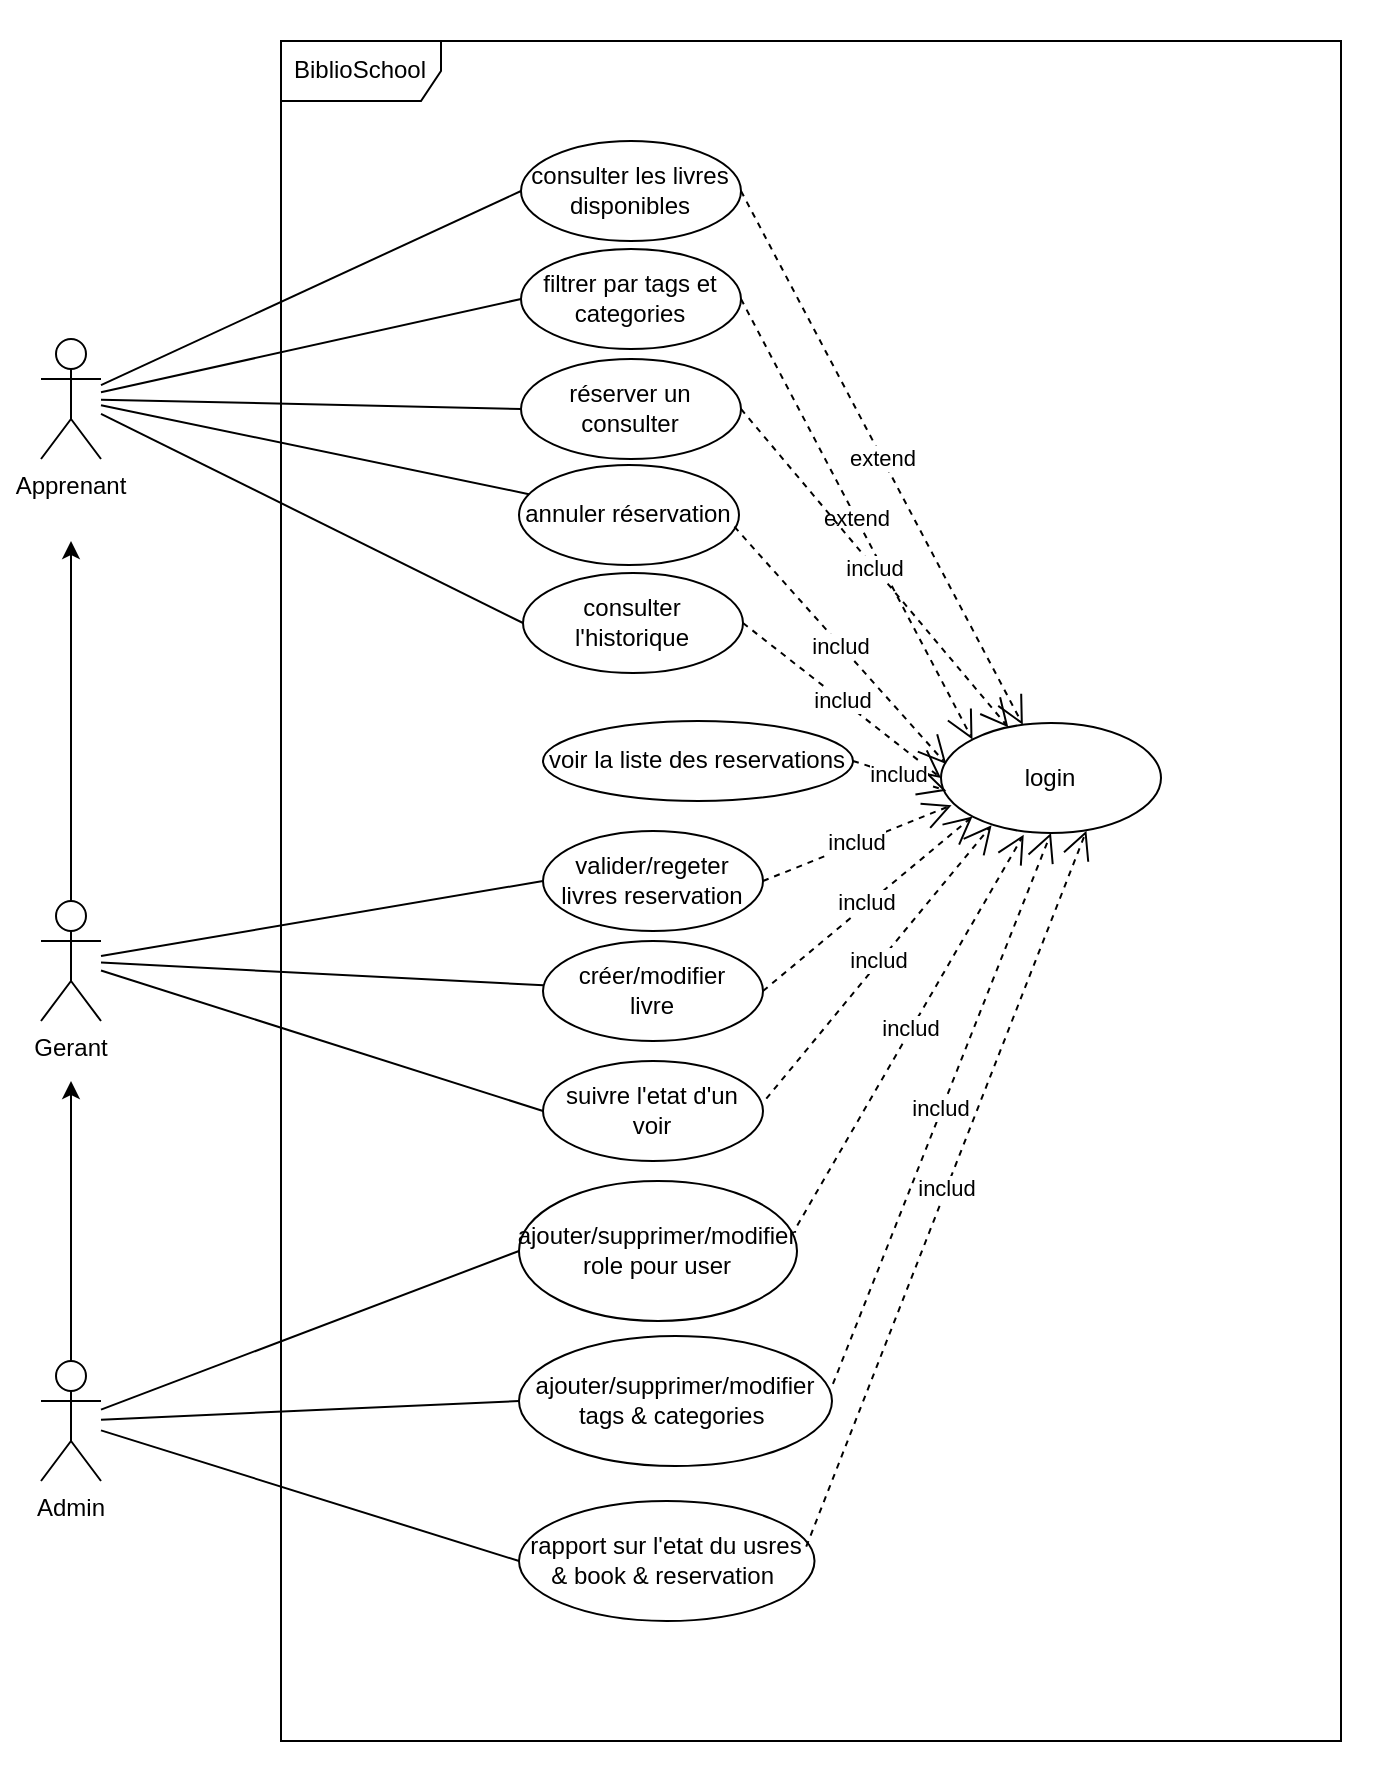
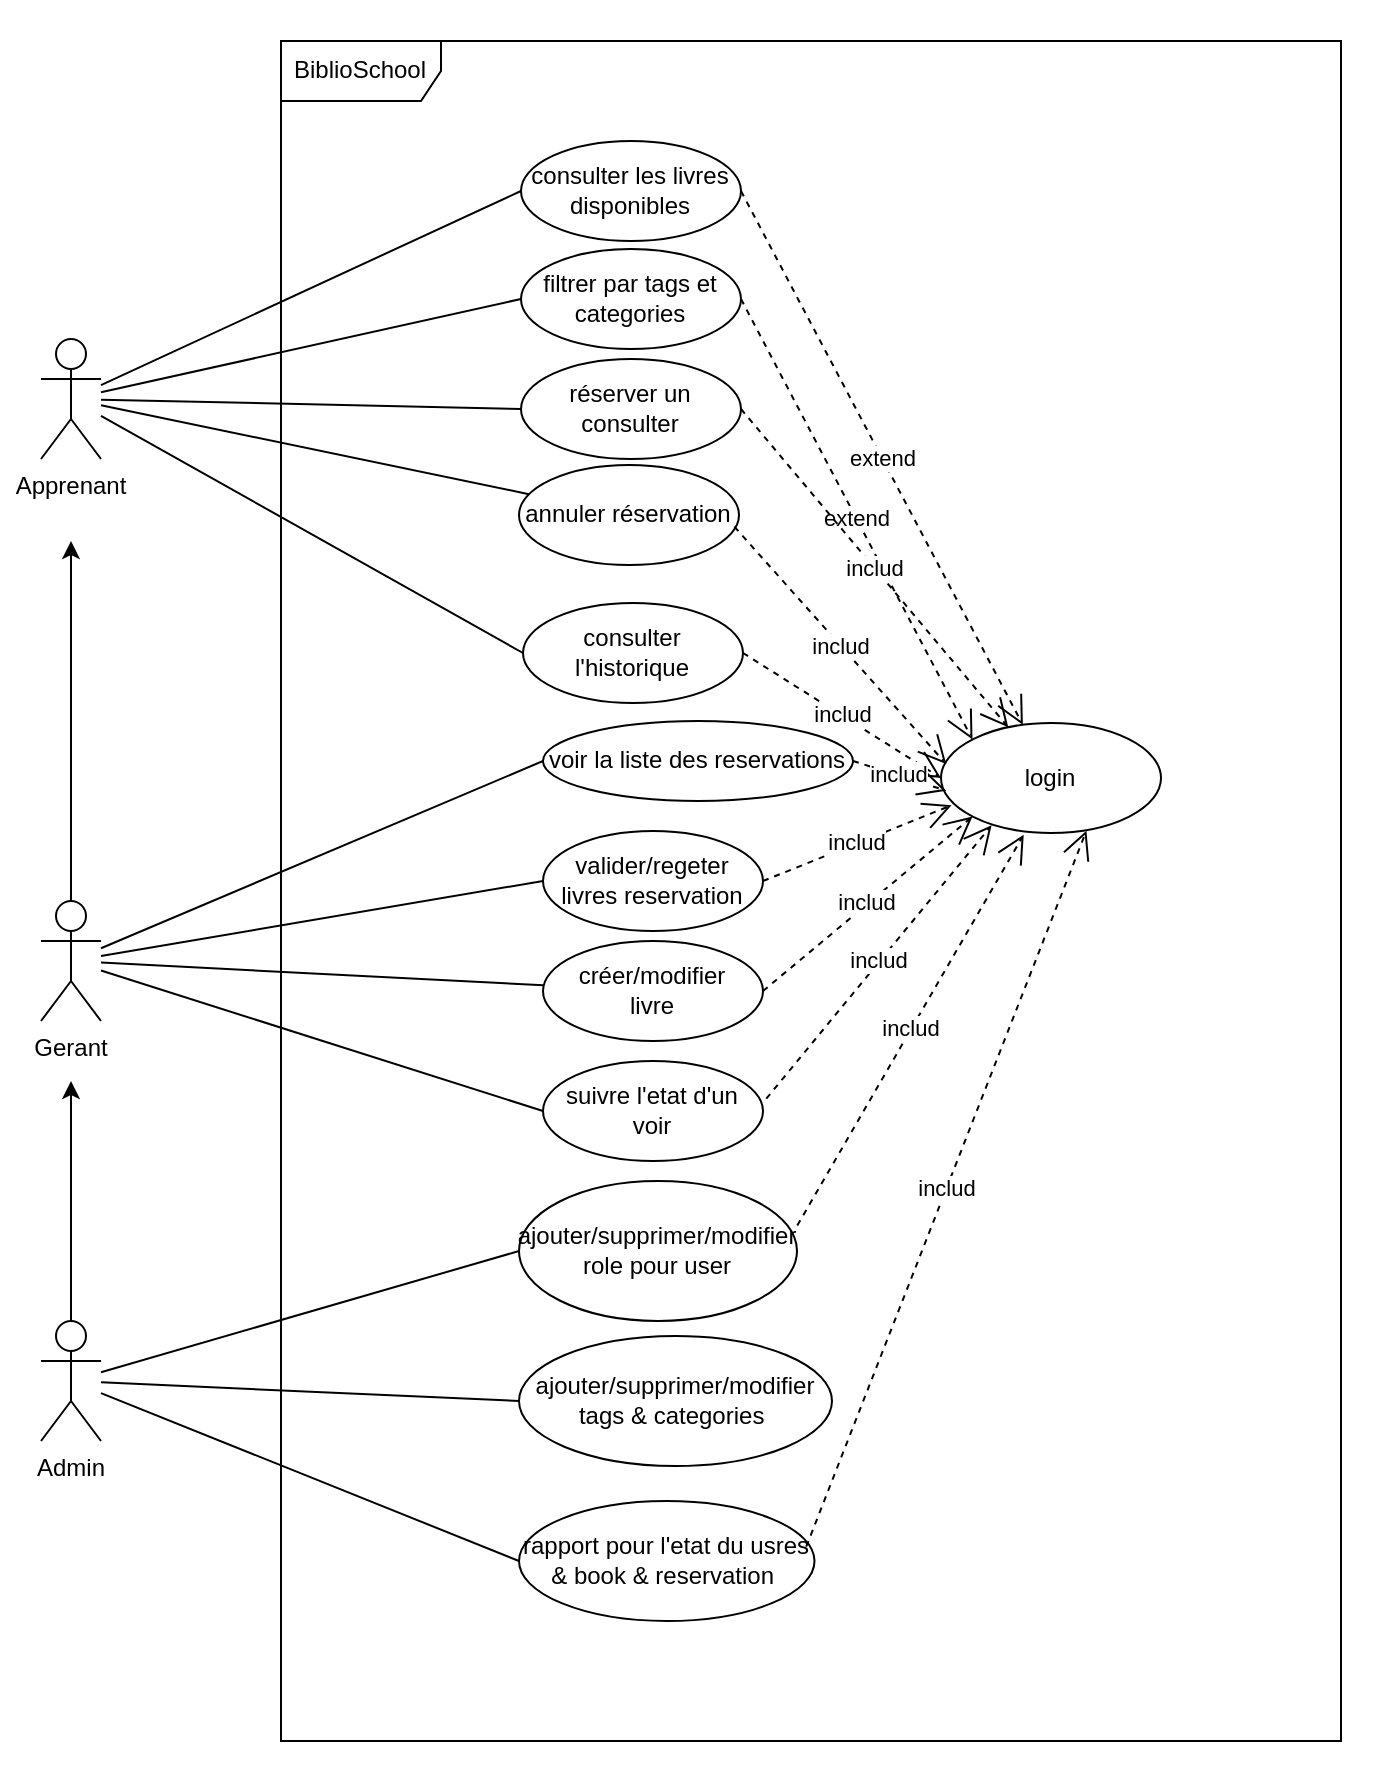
(633, 623) -> (633, 653)
none -> (413, 816)
(941, 1111) -> none
(71, 1421) -> (71, 1381)
(667, 1561) -> (667, 1561)
